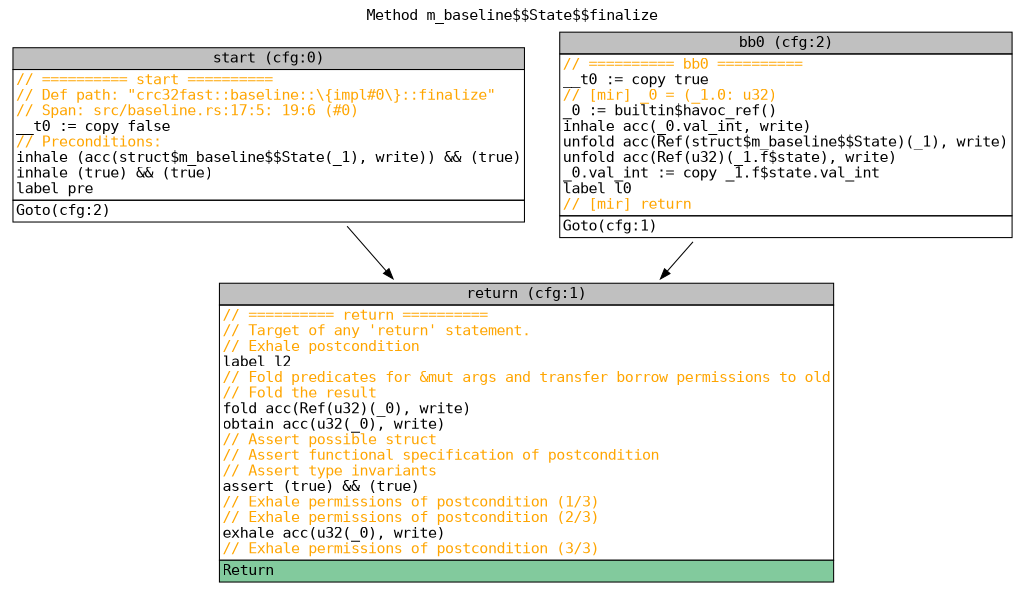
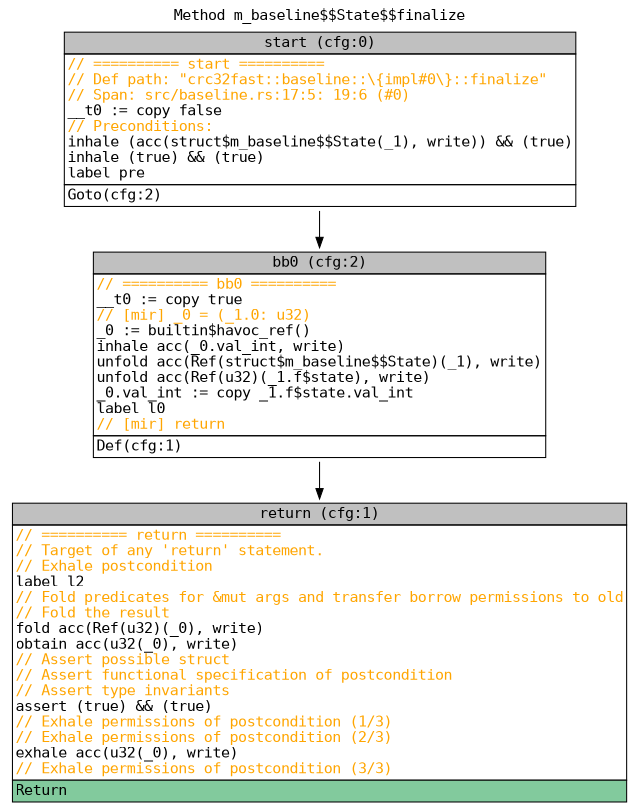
(610, 226) -> (140, 446)
(367, 249) -> (320, 224)
